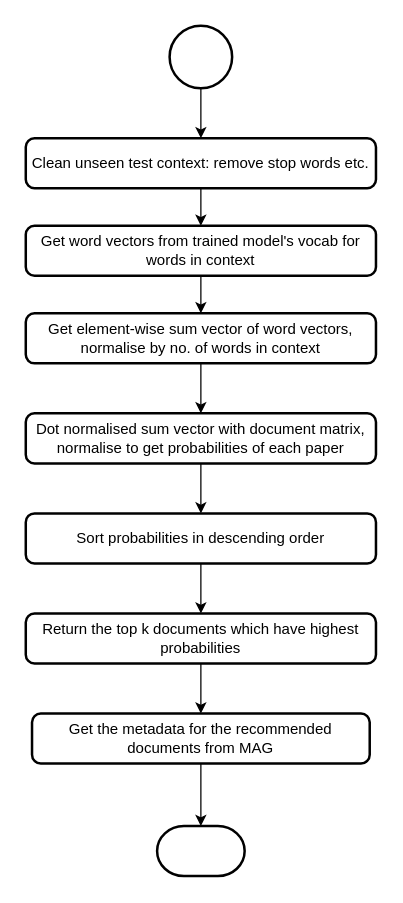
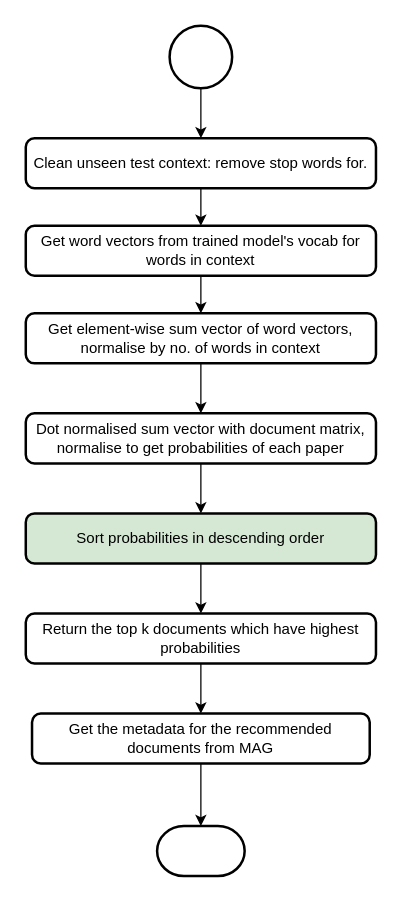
(201, 163) -> (201, 163)
(201, 538) -> (201, 538)
